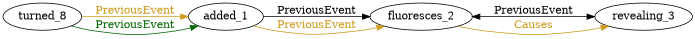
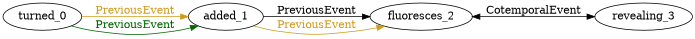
(534, 11) -> (534, 11)
(42, 17) -> (42, 17)
(529, 35) -> none
